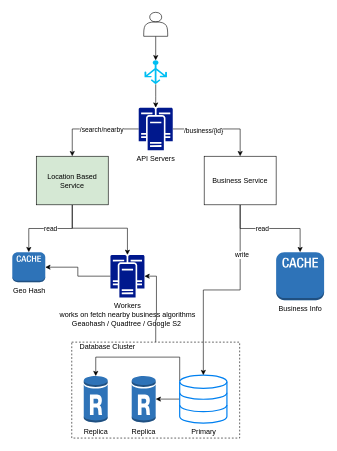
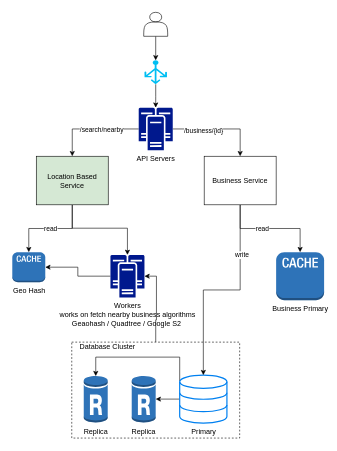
(301, 309) -> (301, 309)
